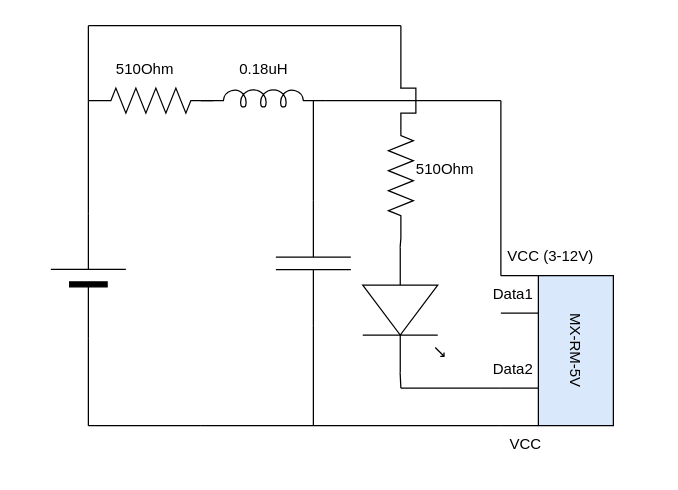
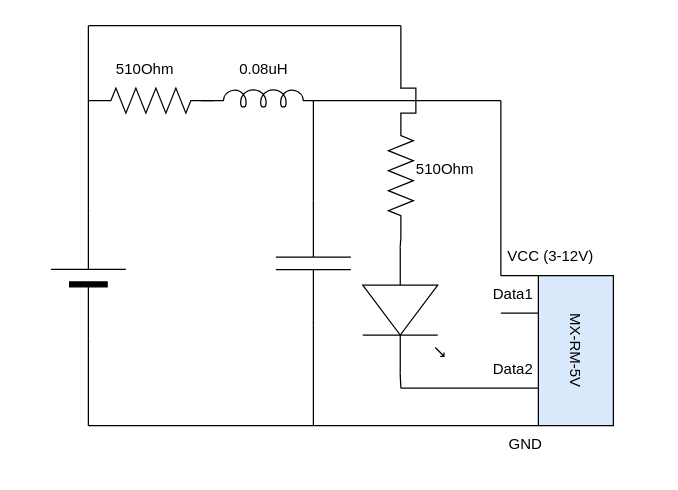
(264, 69) -> (264, 69)
(526, 444) -> (526, 444)
